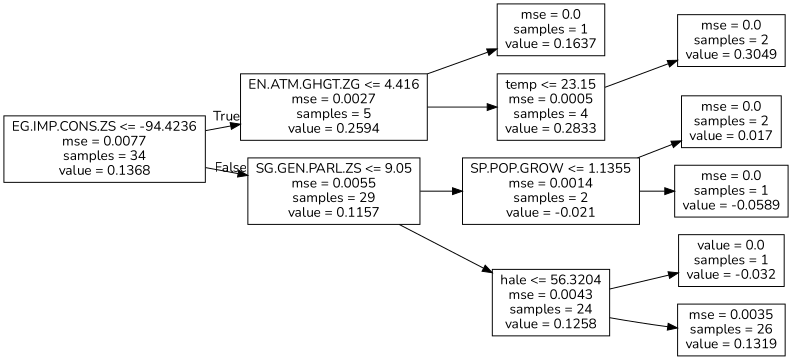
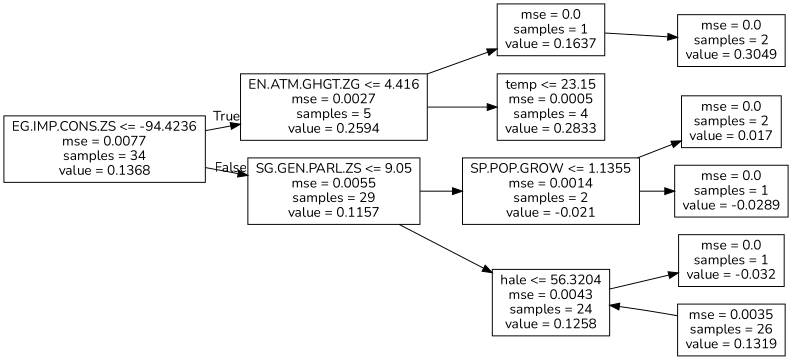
(637, 76) -> (636, 35)
(731, 191) -> (731, 191)
(731, 261) -> (731, 261)
(639, 323) -> (649, 311)
